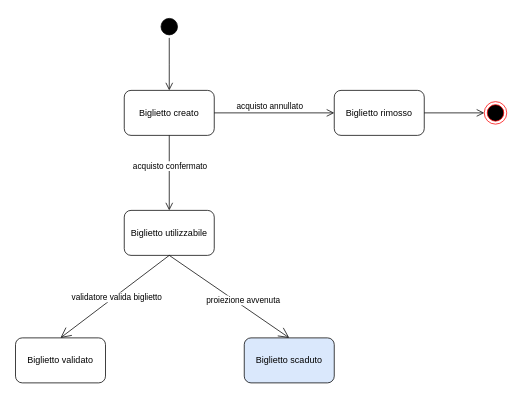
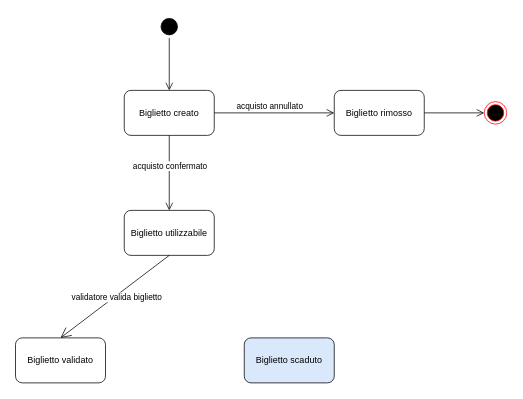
(229, 296) -> none
